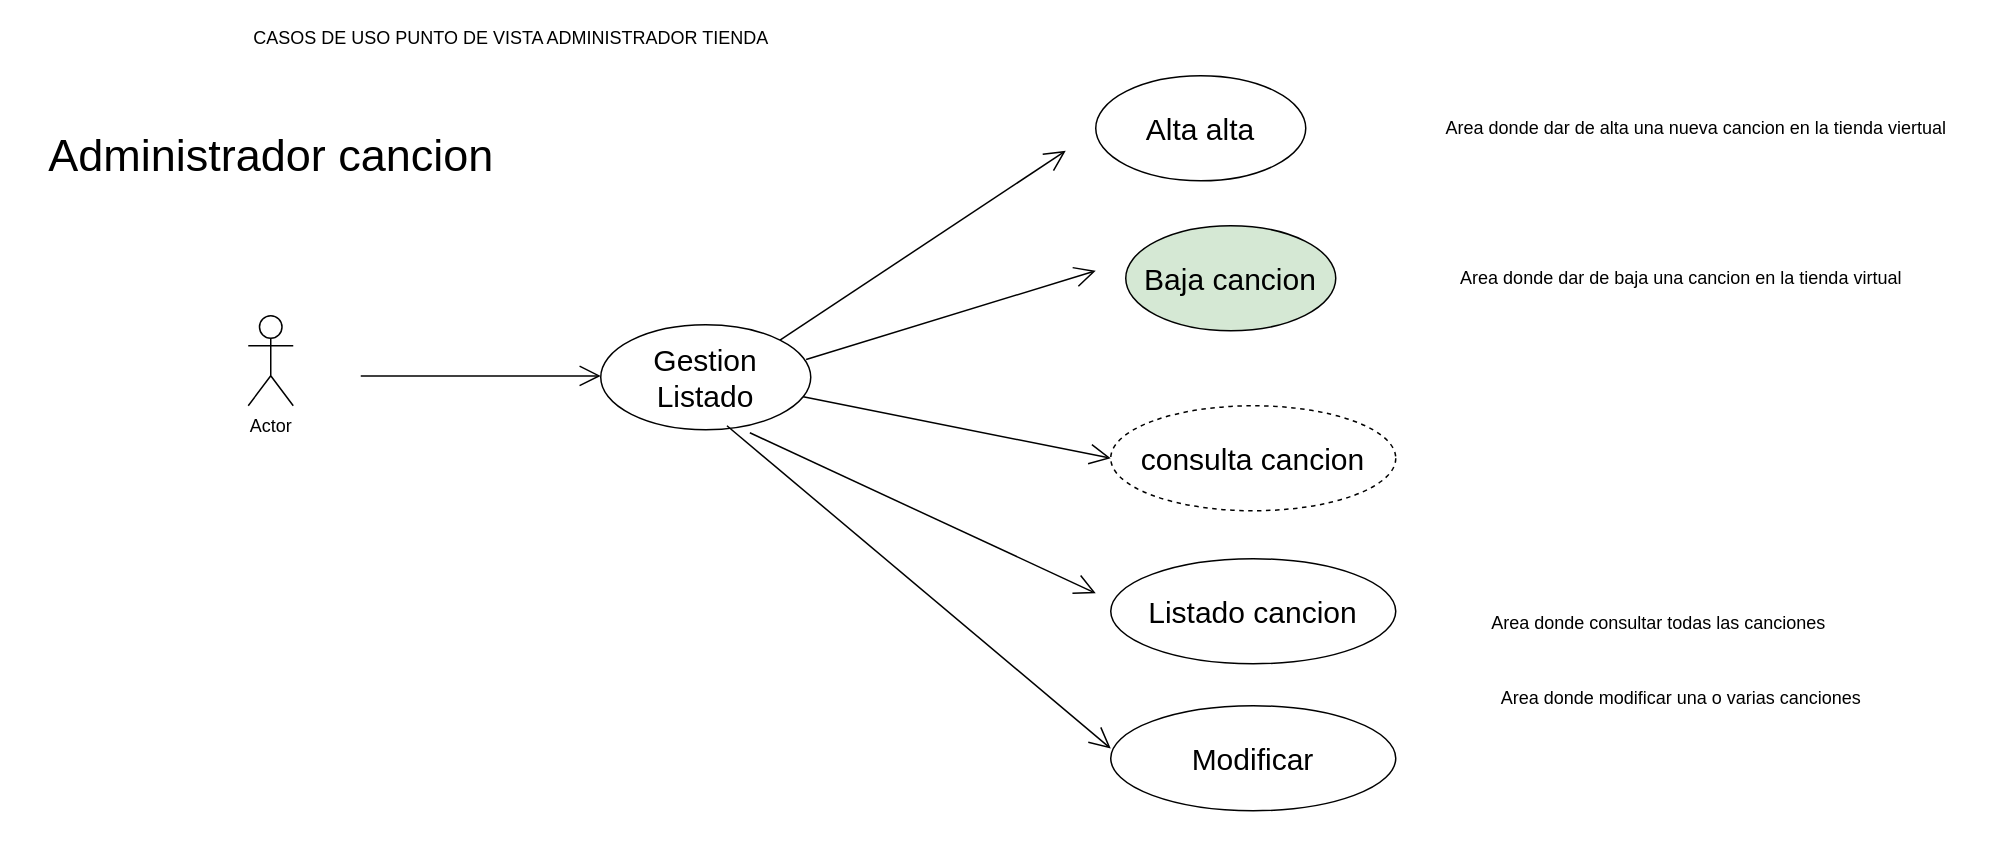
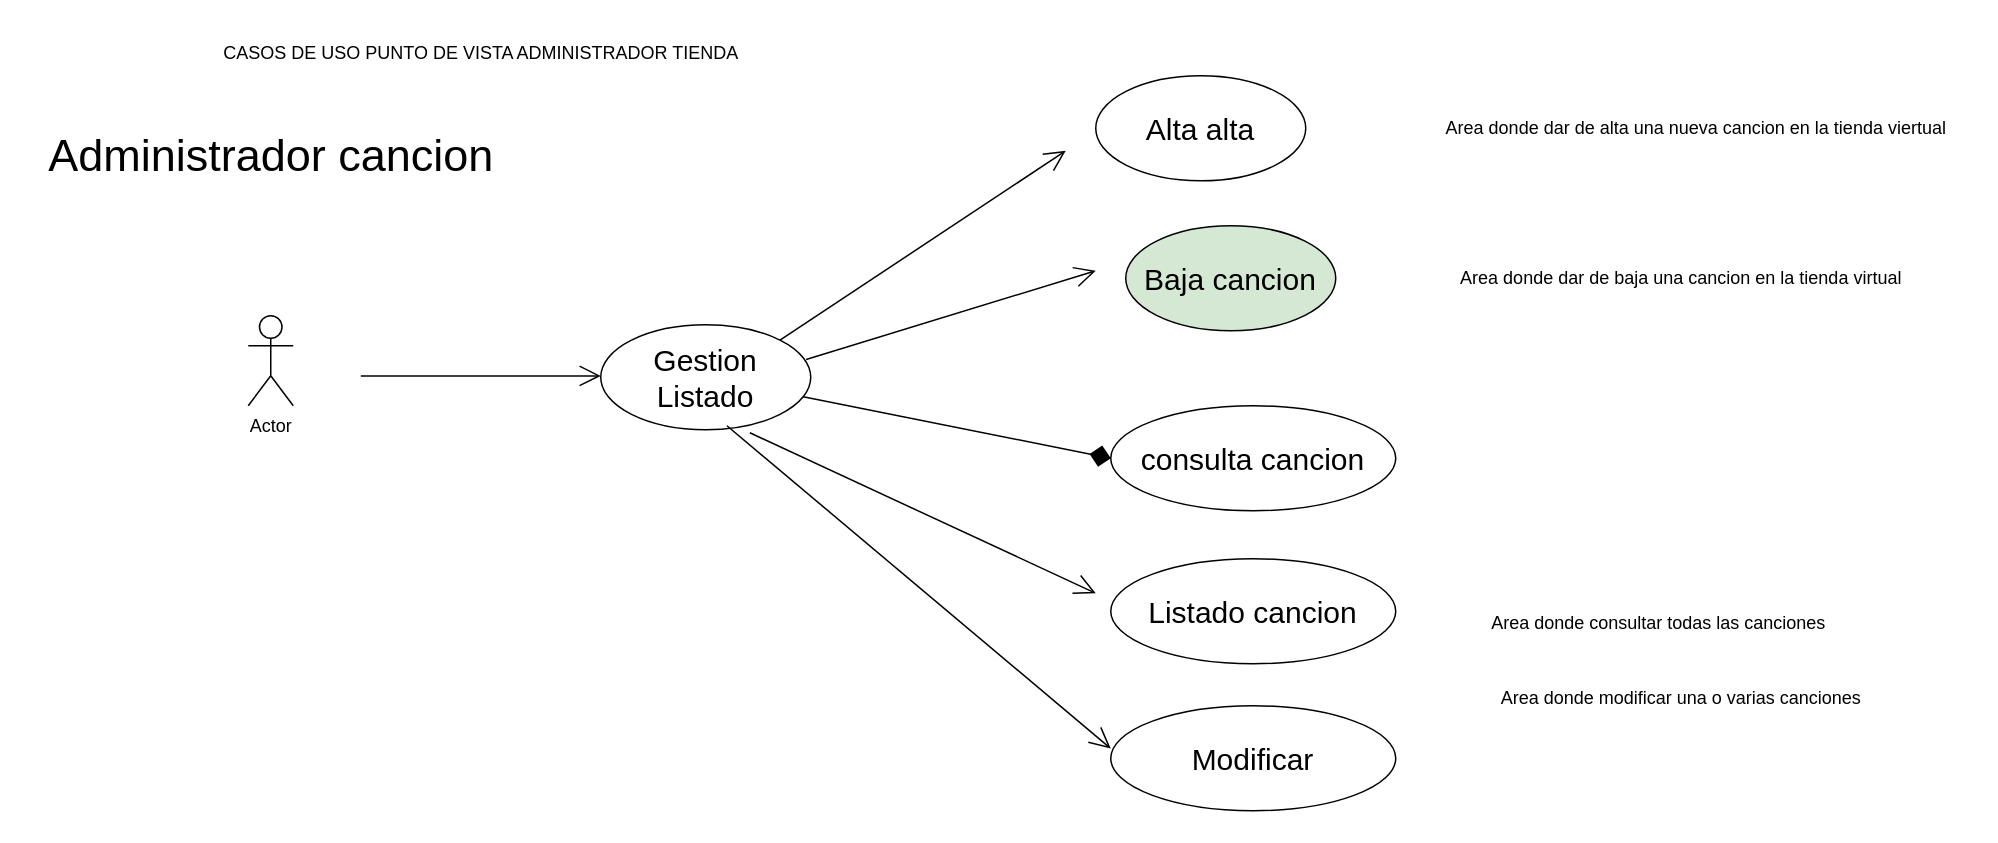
(511, 38) -> (481, 53)
(1098, 456) -> (1090, 454)
(1253, 458) -> (1253, 458)
